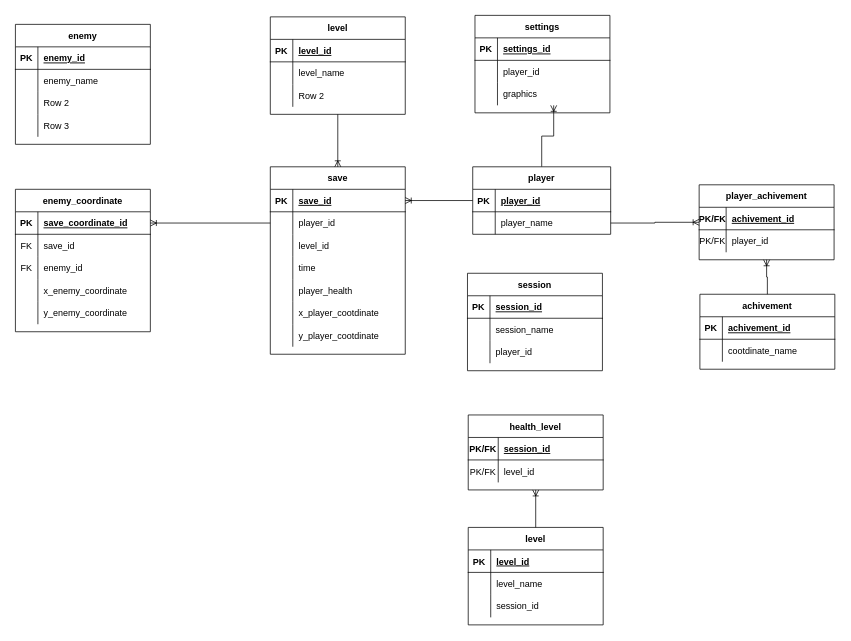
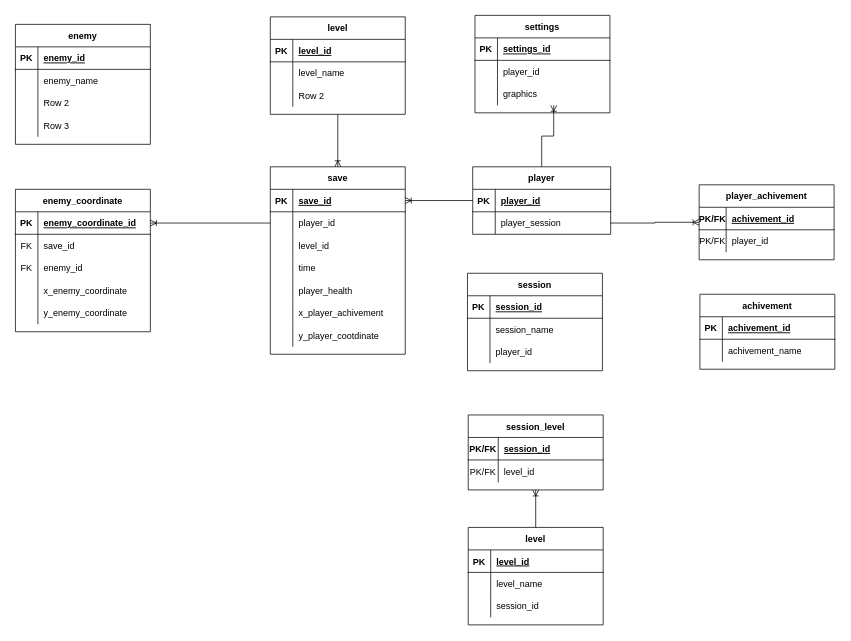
(87, 224) -> (89, 224)
(528, 224) -> (534, 224)
(768, 277) -> none
(344, 314) -> (344, 314)
(765, 351) -> (765, 351)
(536, 427) -> (536, 427)
